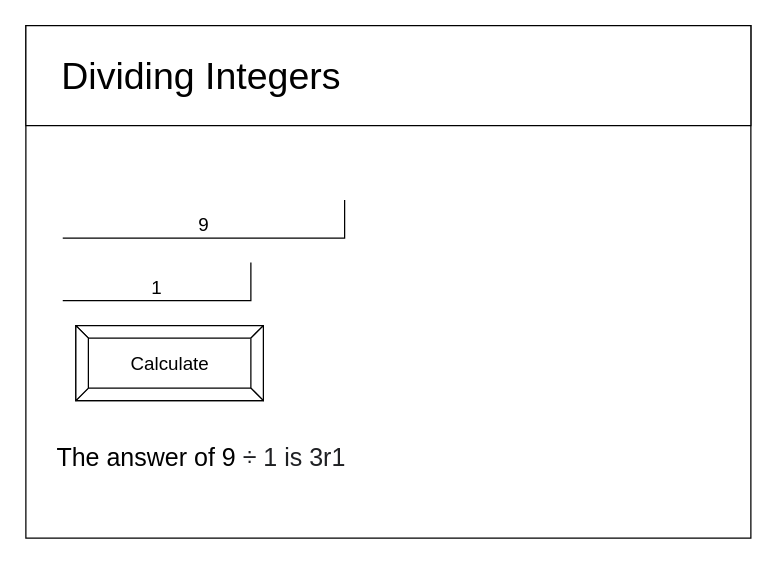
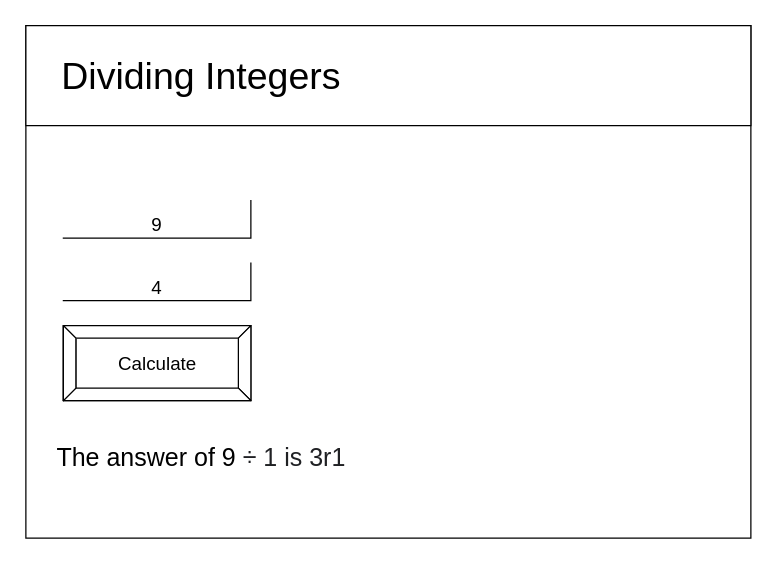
(204, 219) -> (157, 219)
(157, 282) -> (157, 282)
(169, 363) -> (157, 363)
